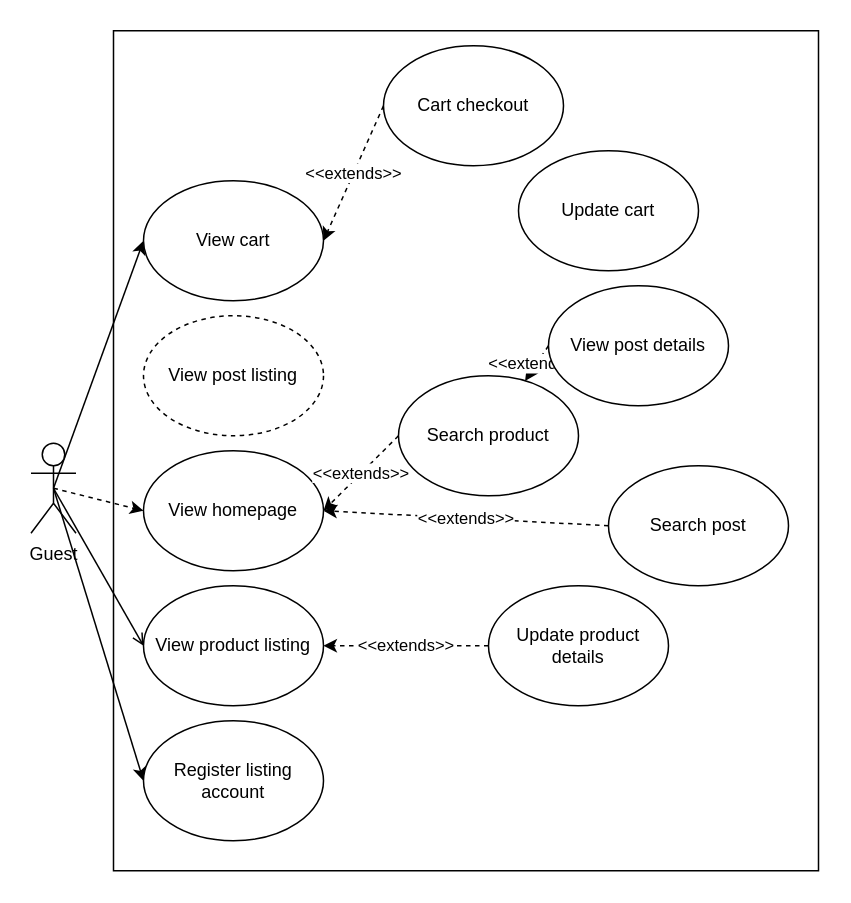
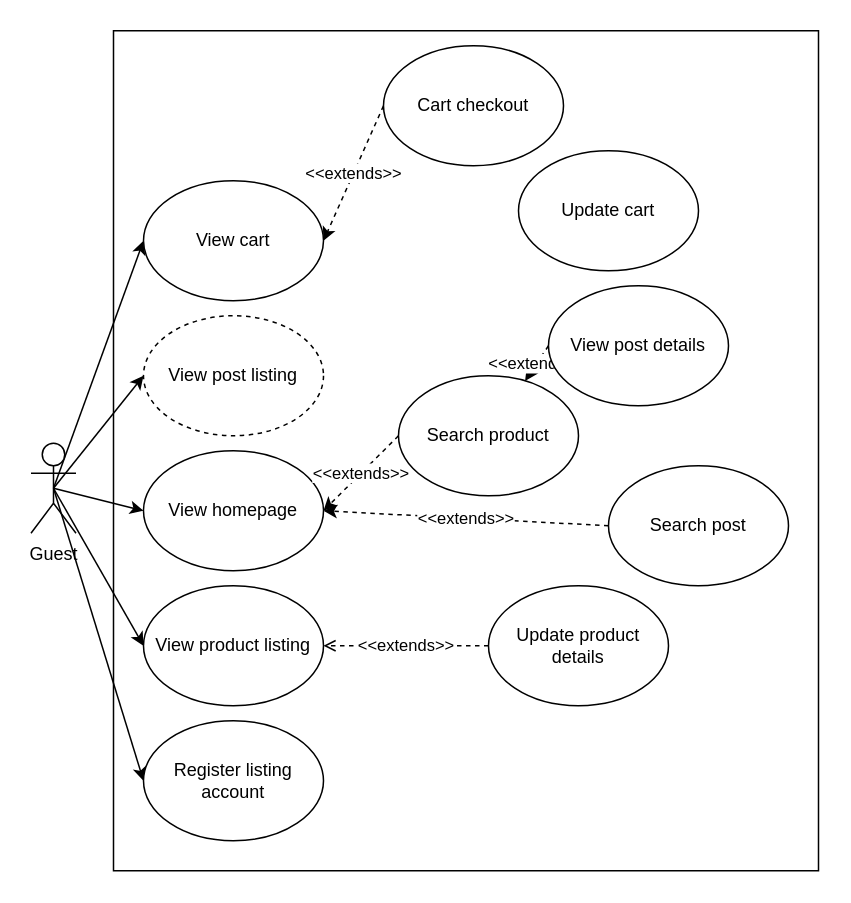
none -> (97, 434)
(95, 499) -> (95, 499)
(139, 638) -> (138, 636)
(335, 646) -> (332, 646)
